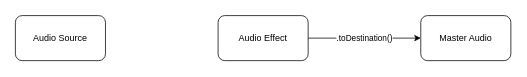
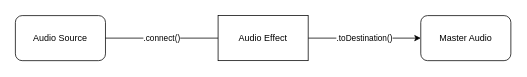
none -> (162, 38)
(263, 38) -> (263, 38)
